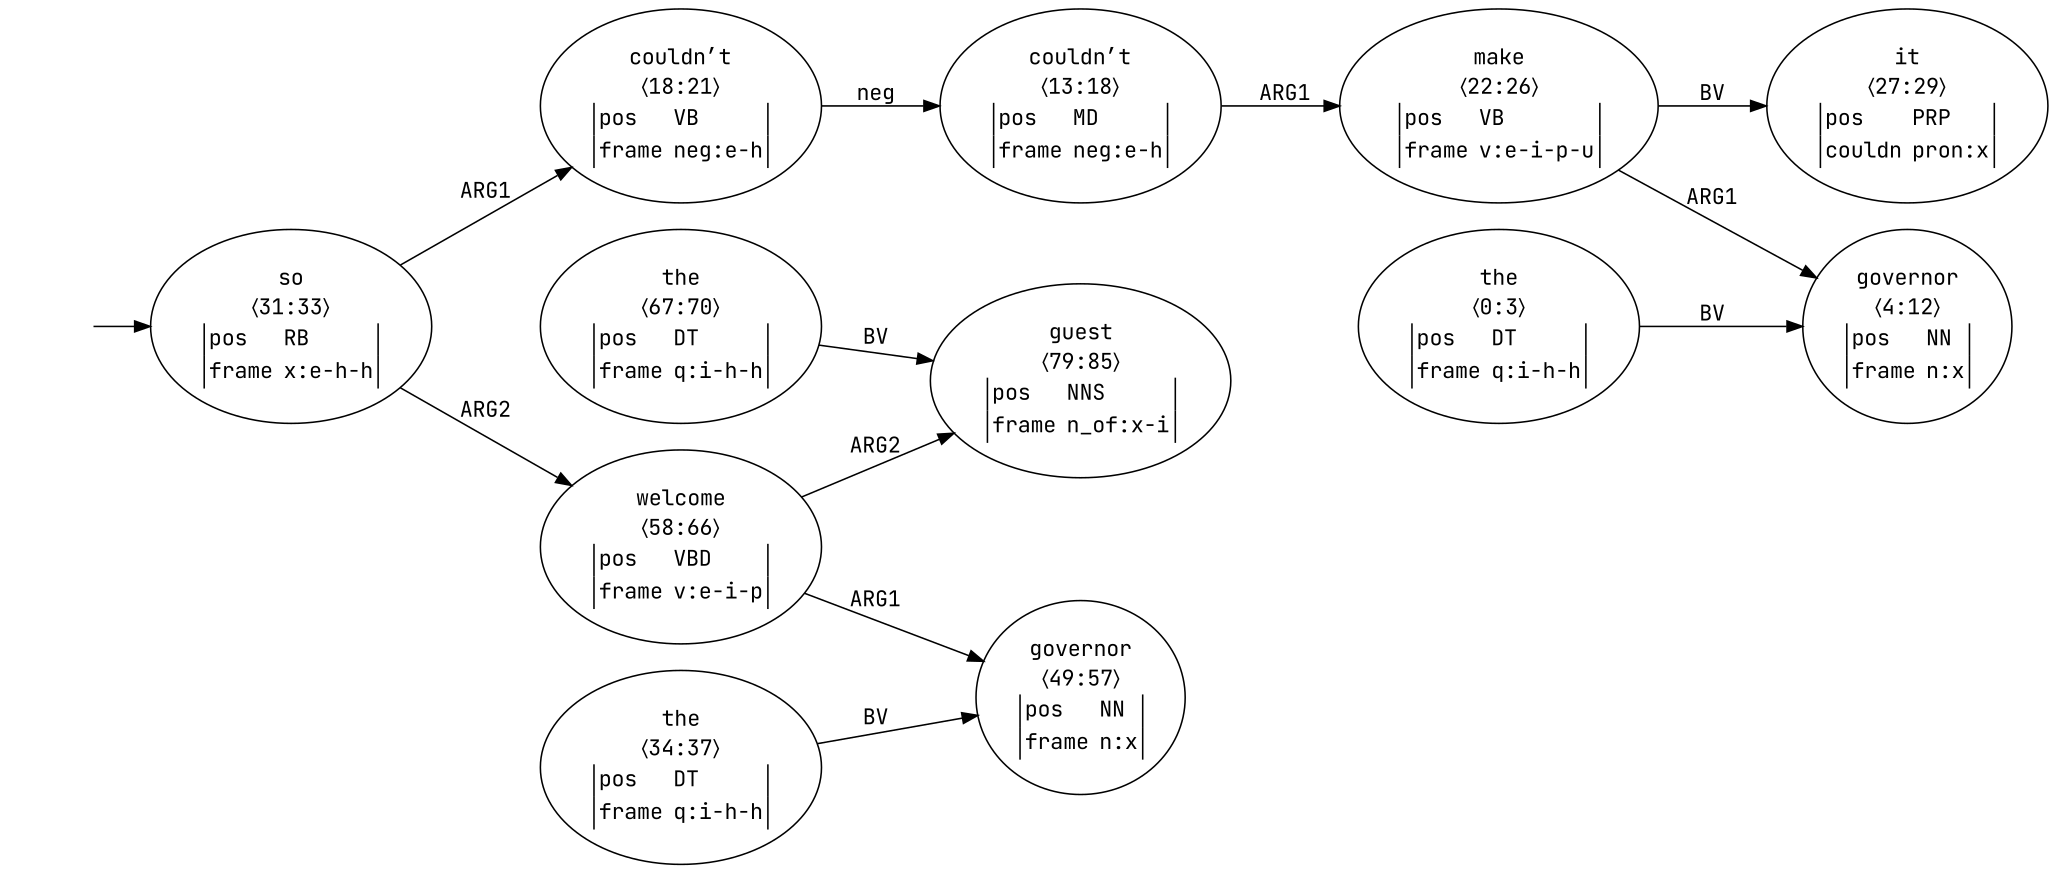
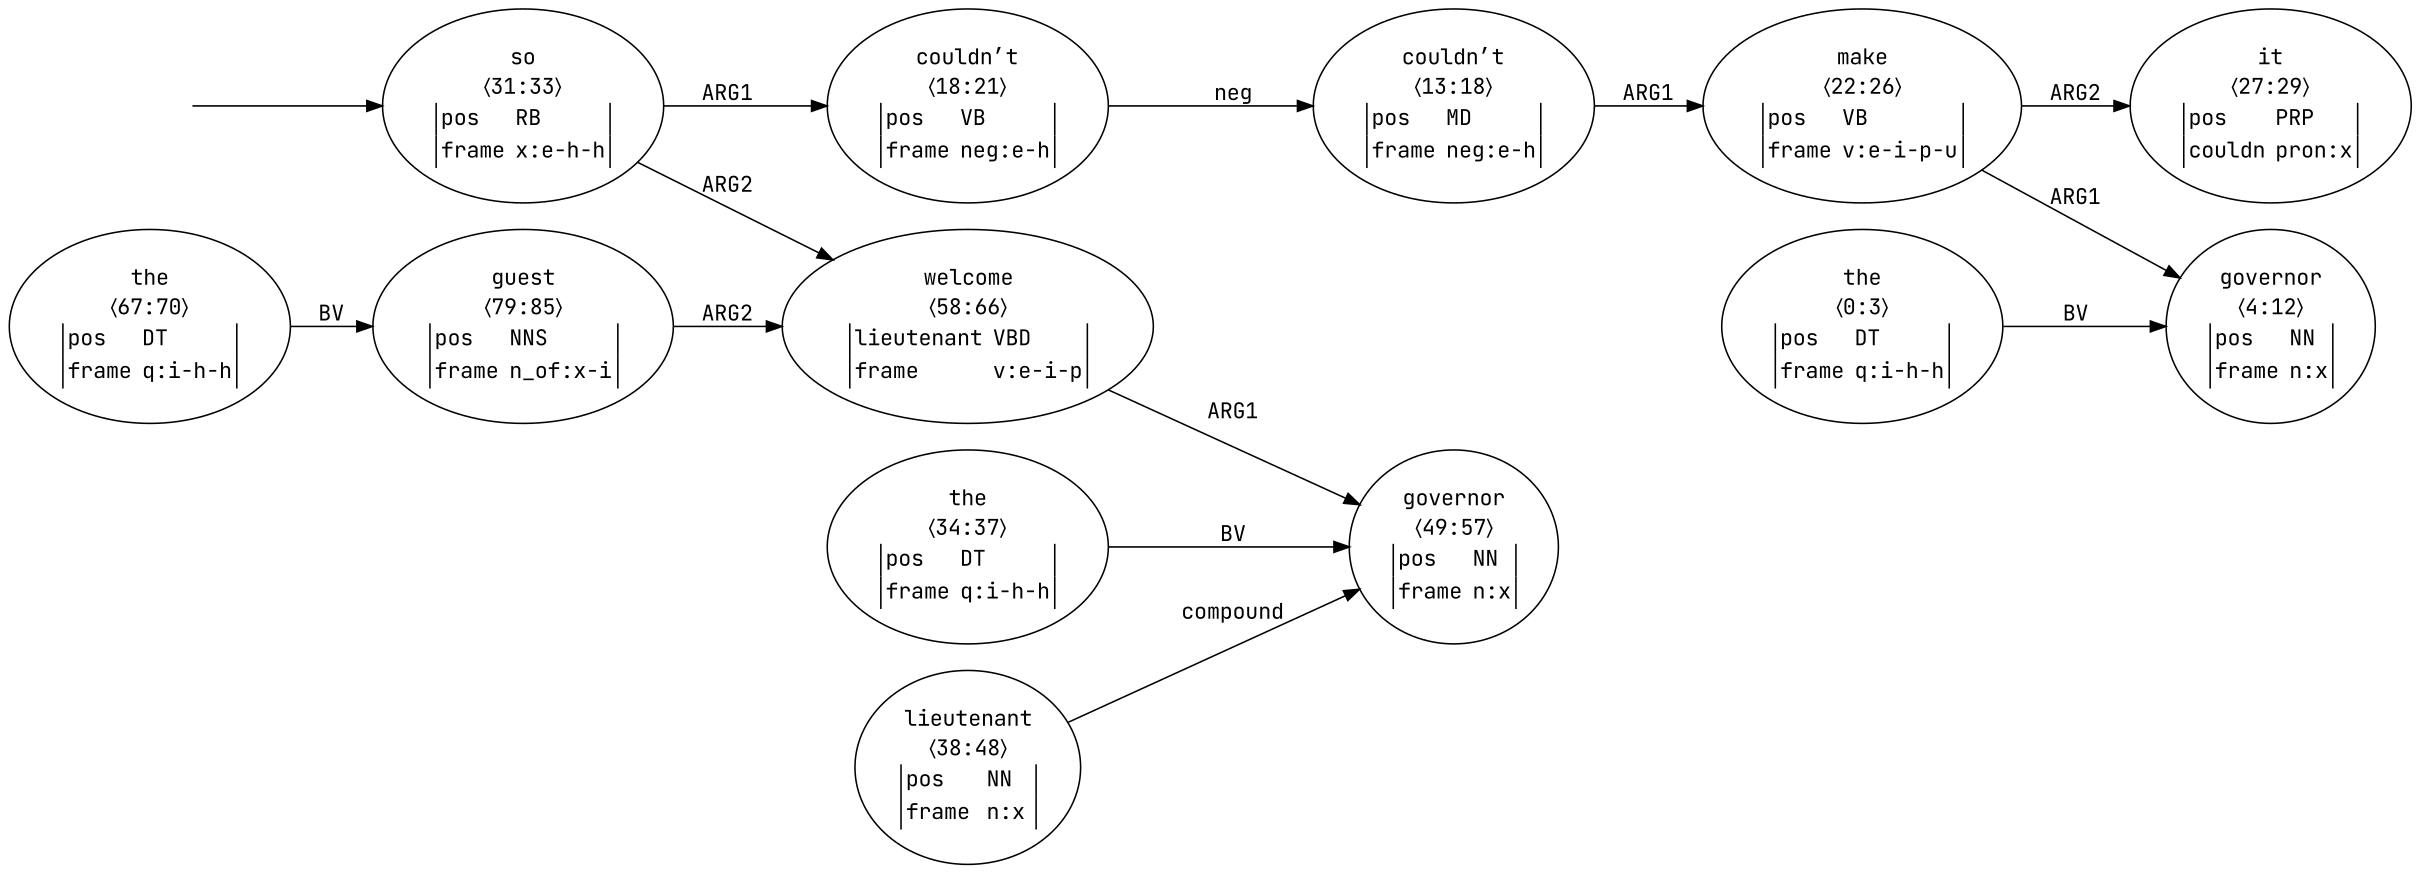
(1712, 94) -> (2076, 94)
(870, 468) -> (720, 326)
(618, 559) -> (919, 339)
none -> (968, 767)
